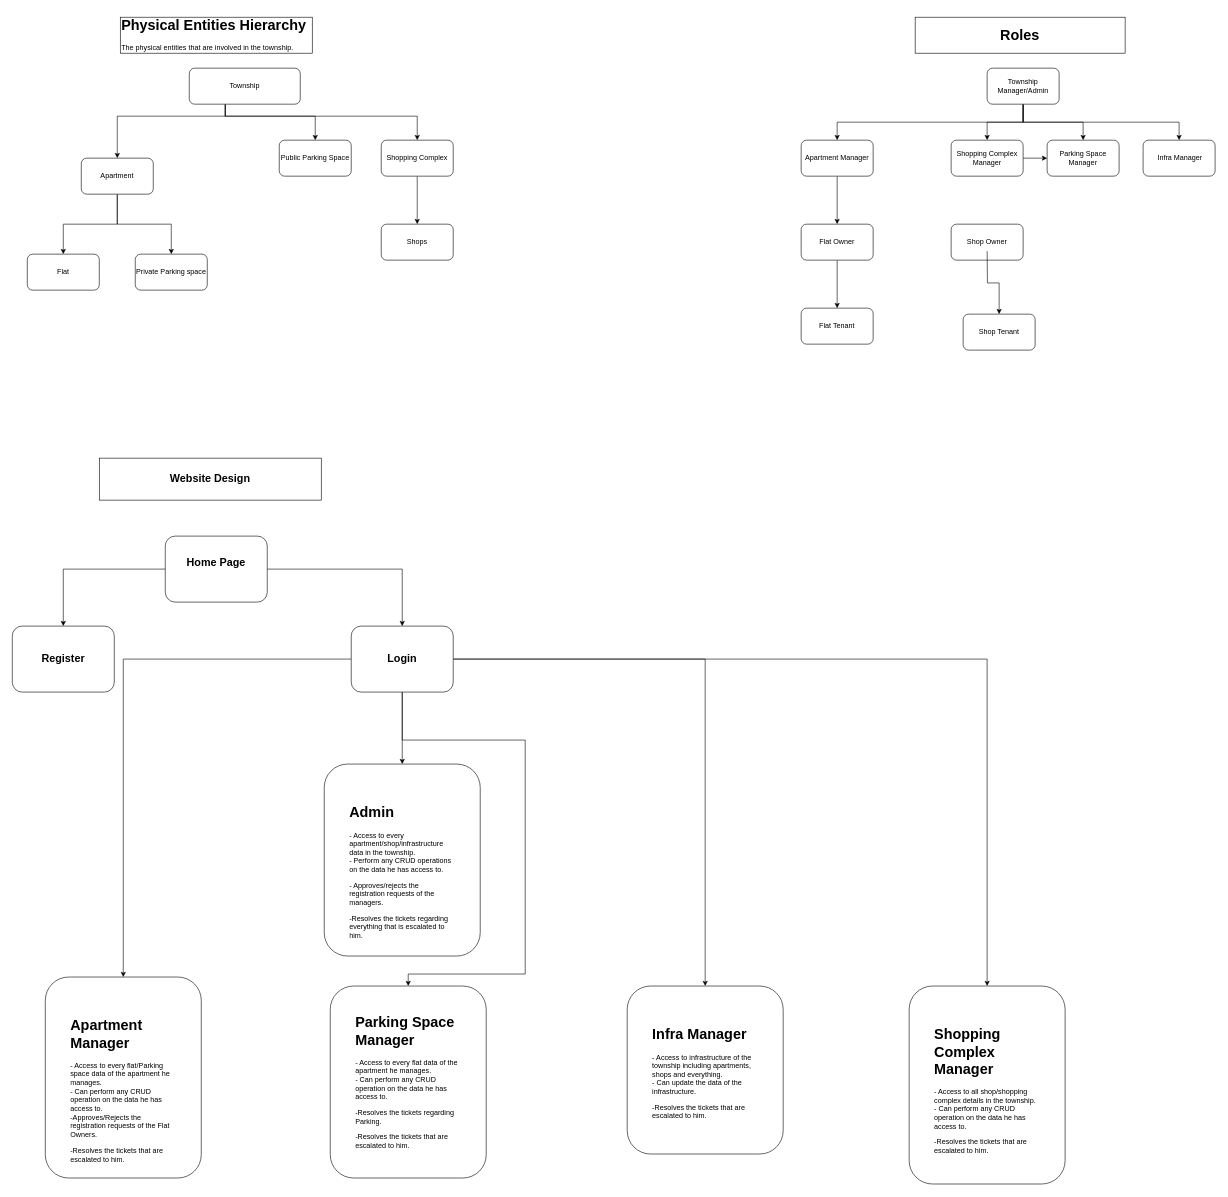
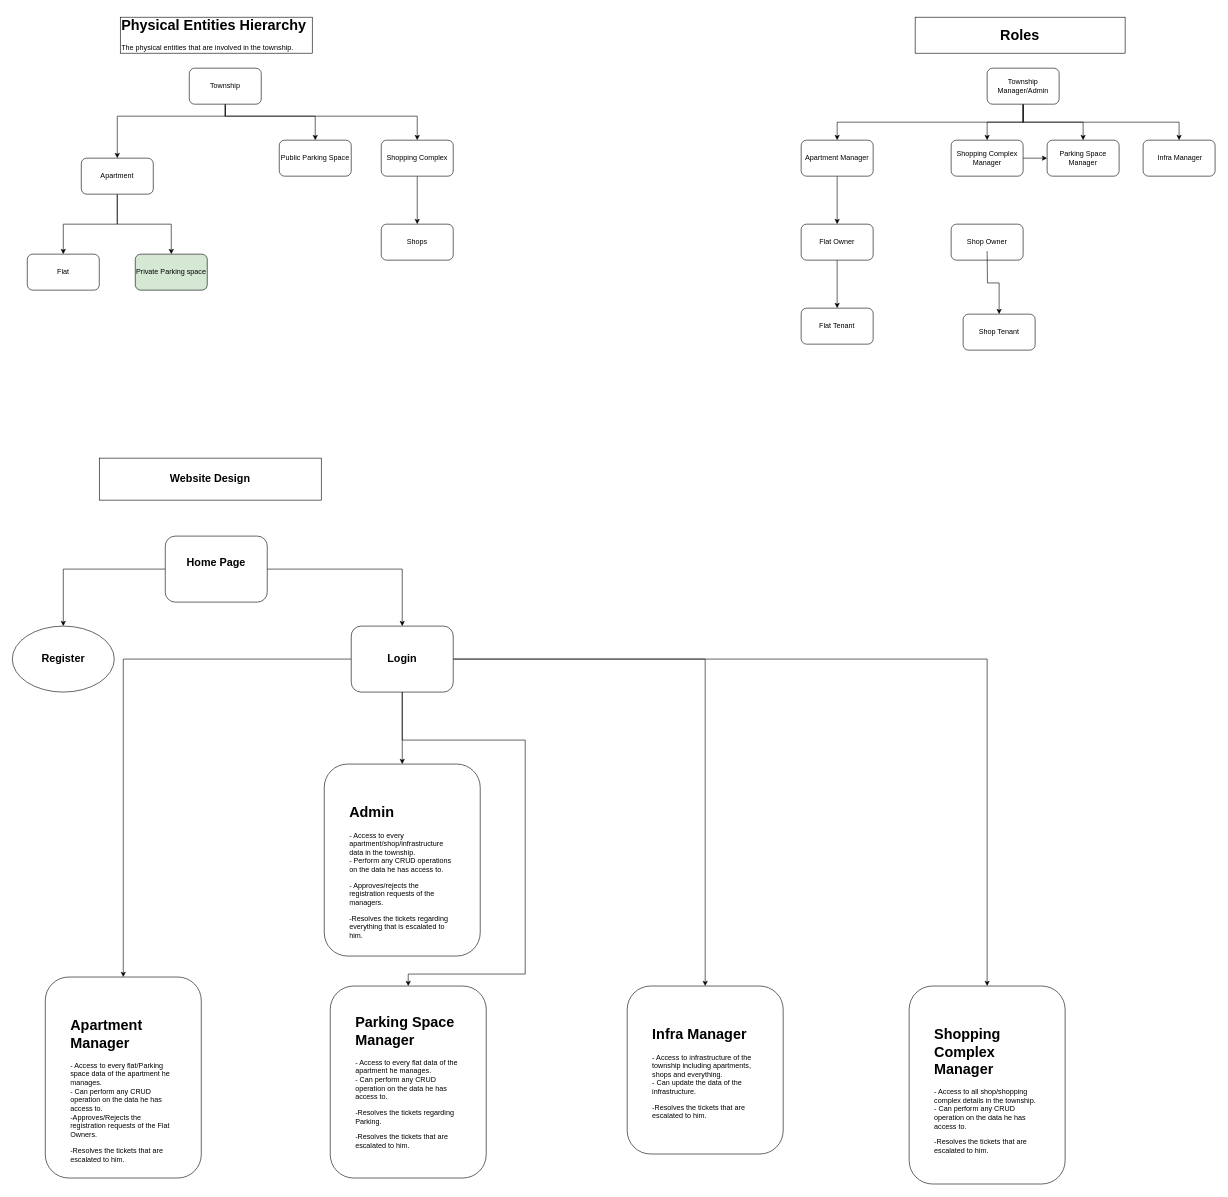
(245, 86) -> (225, 86)
(171, 272) -> (171, 272)
(63, 659) -> (63, 659)
